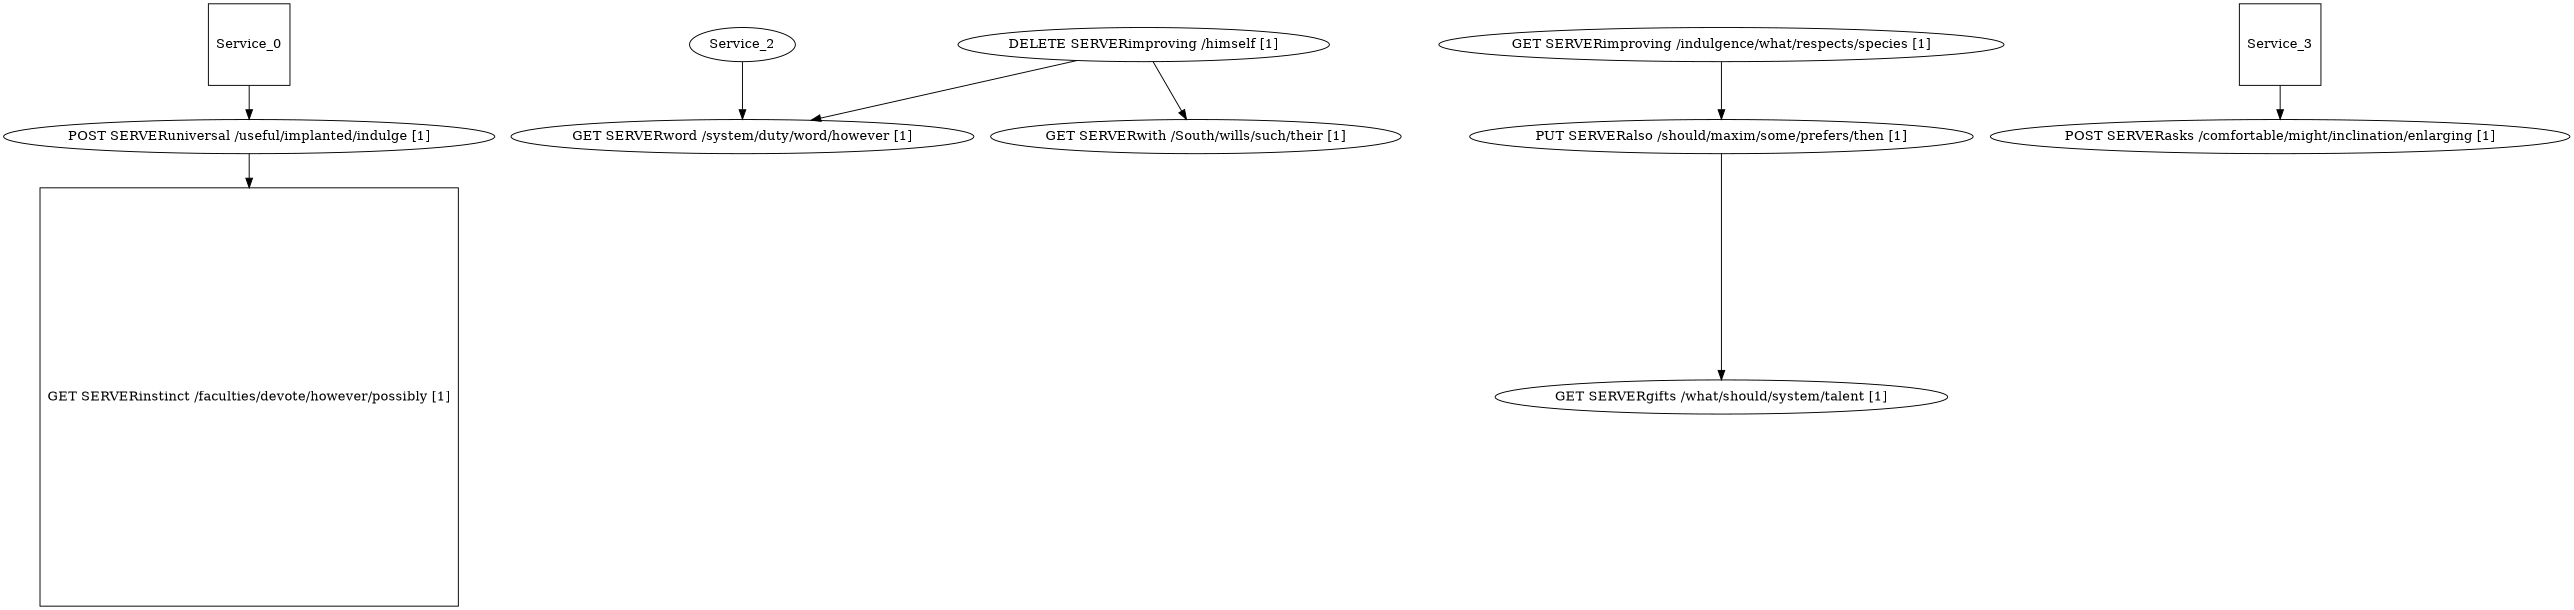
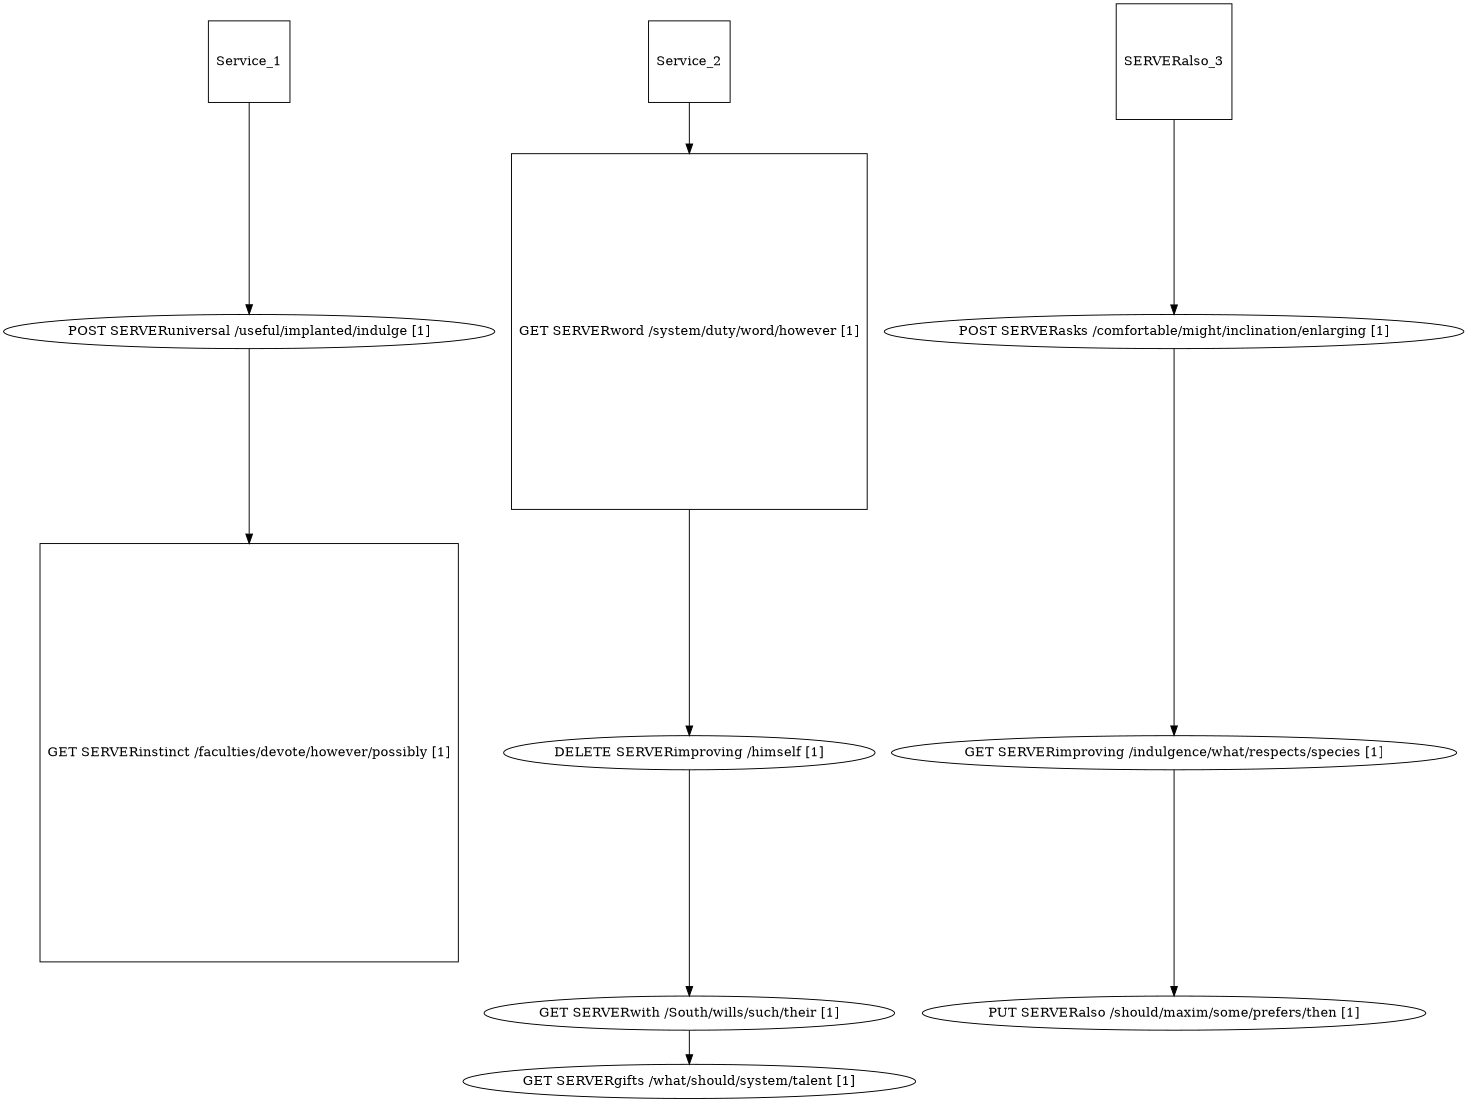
(249, 45) -> (249, 62)
(742, 45) -> (689, 62)
(2280, 45) -> (1174, 62)
(949, 89) -> (689, 618)
(742, 137) -> (689, 332)
(1721, 262) -> (689, 1043)
none -> (1174, 537)
